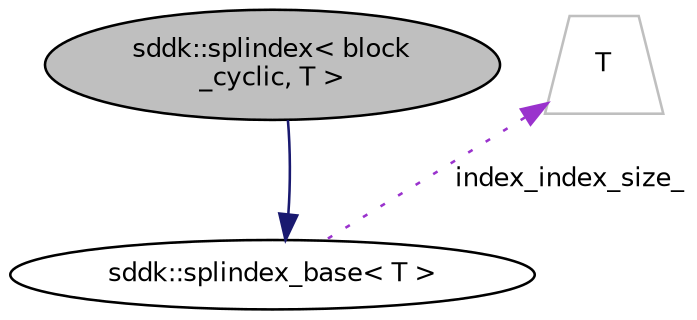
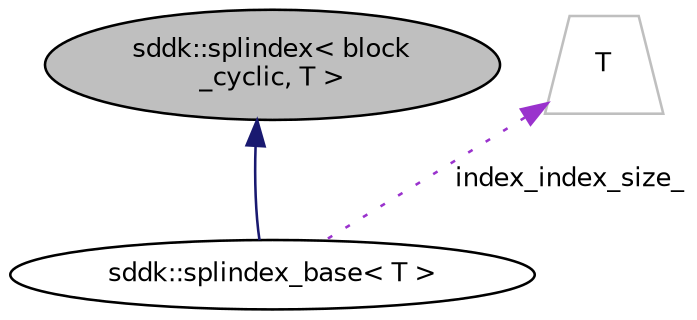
(290, 167) -> (256, 193)
